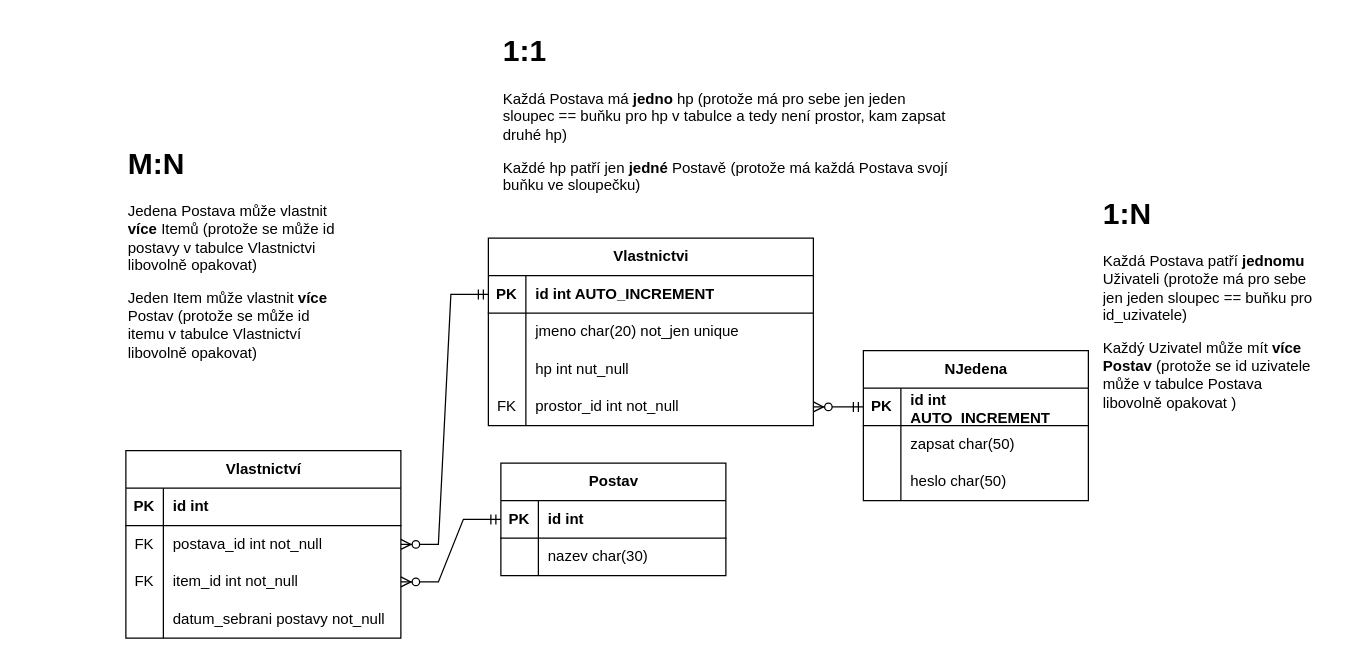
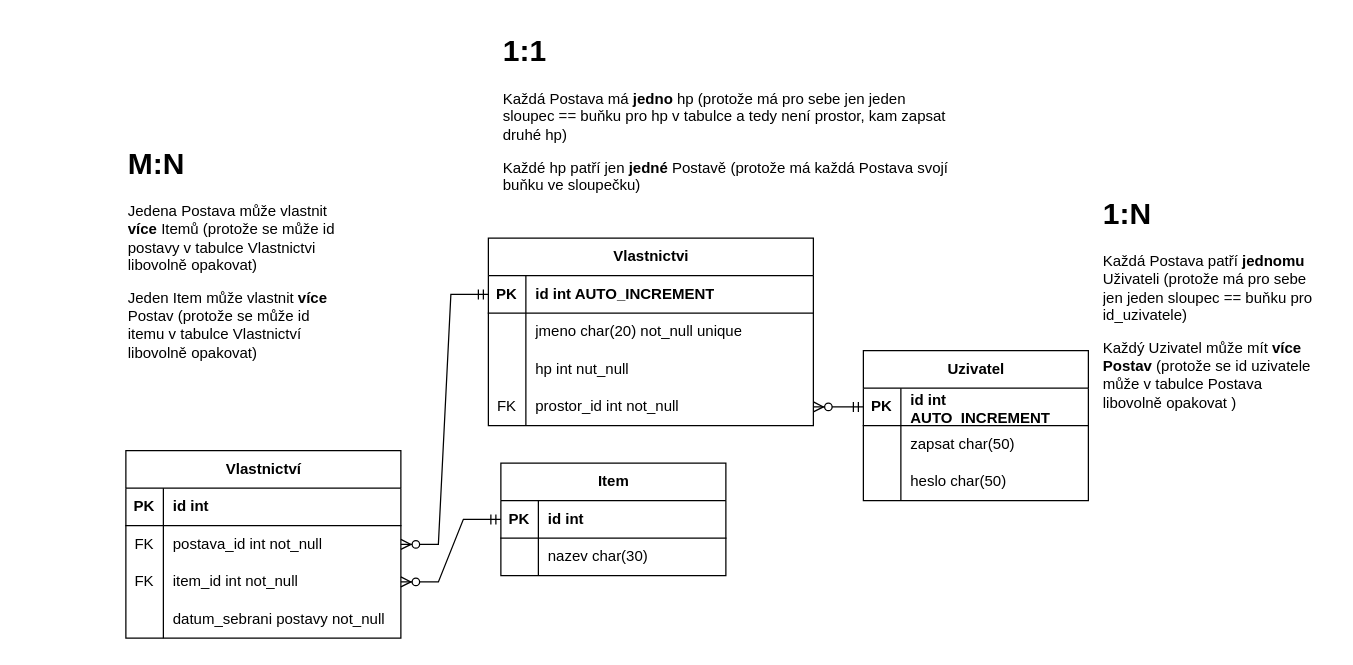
(650, 332) -> (650, 332)
(976, 369) -> (976, 369)
(614, 482) -> (614, 482)
